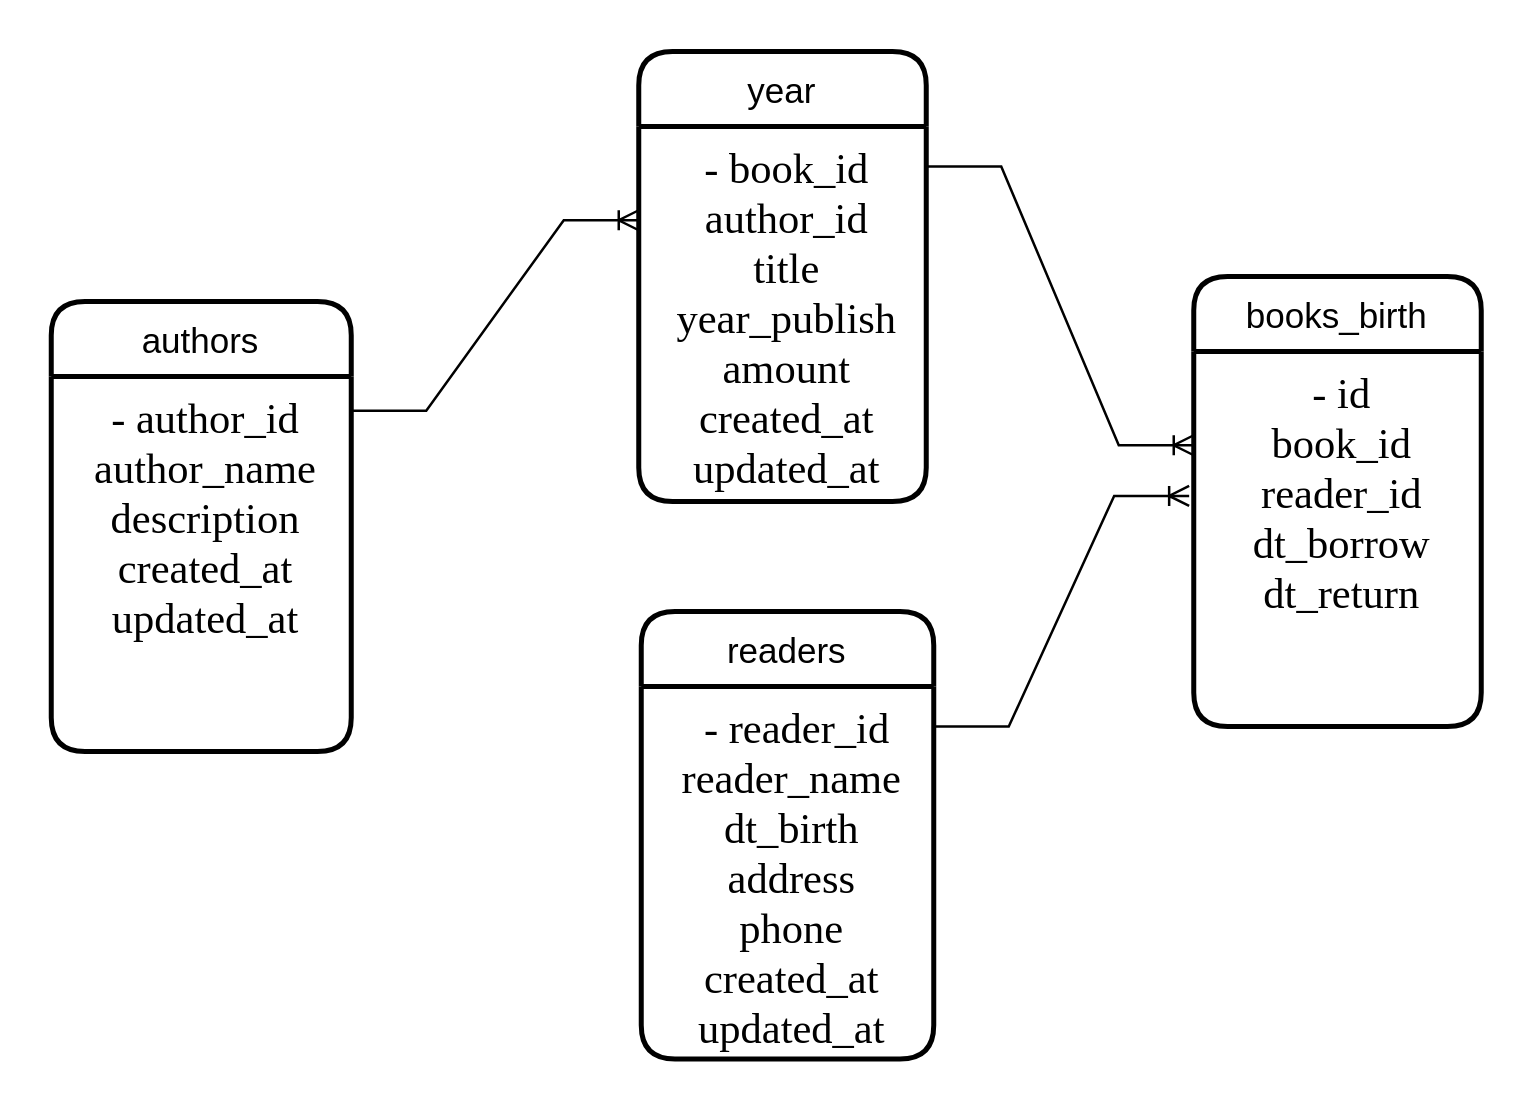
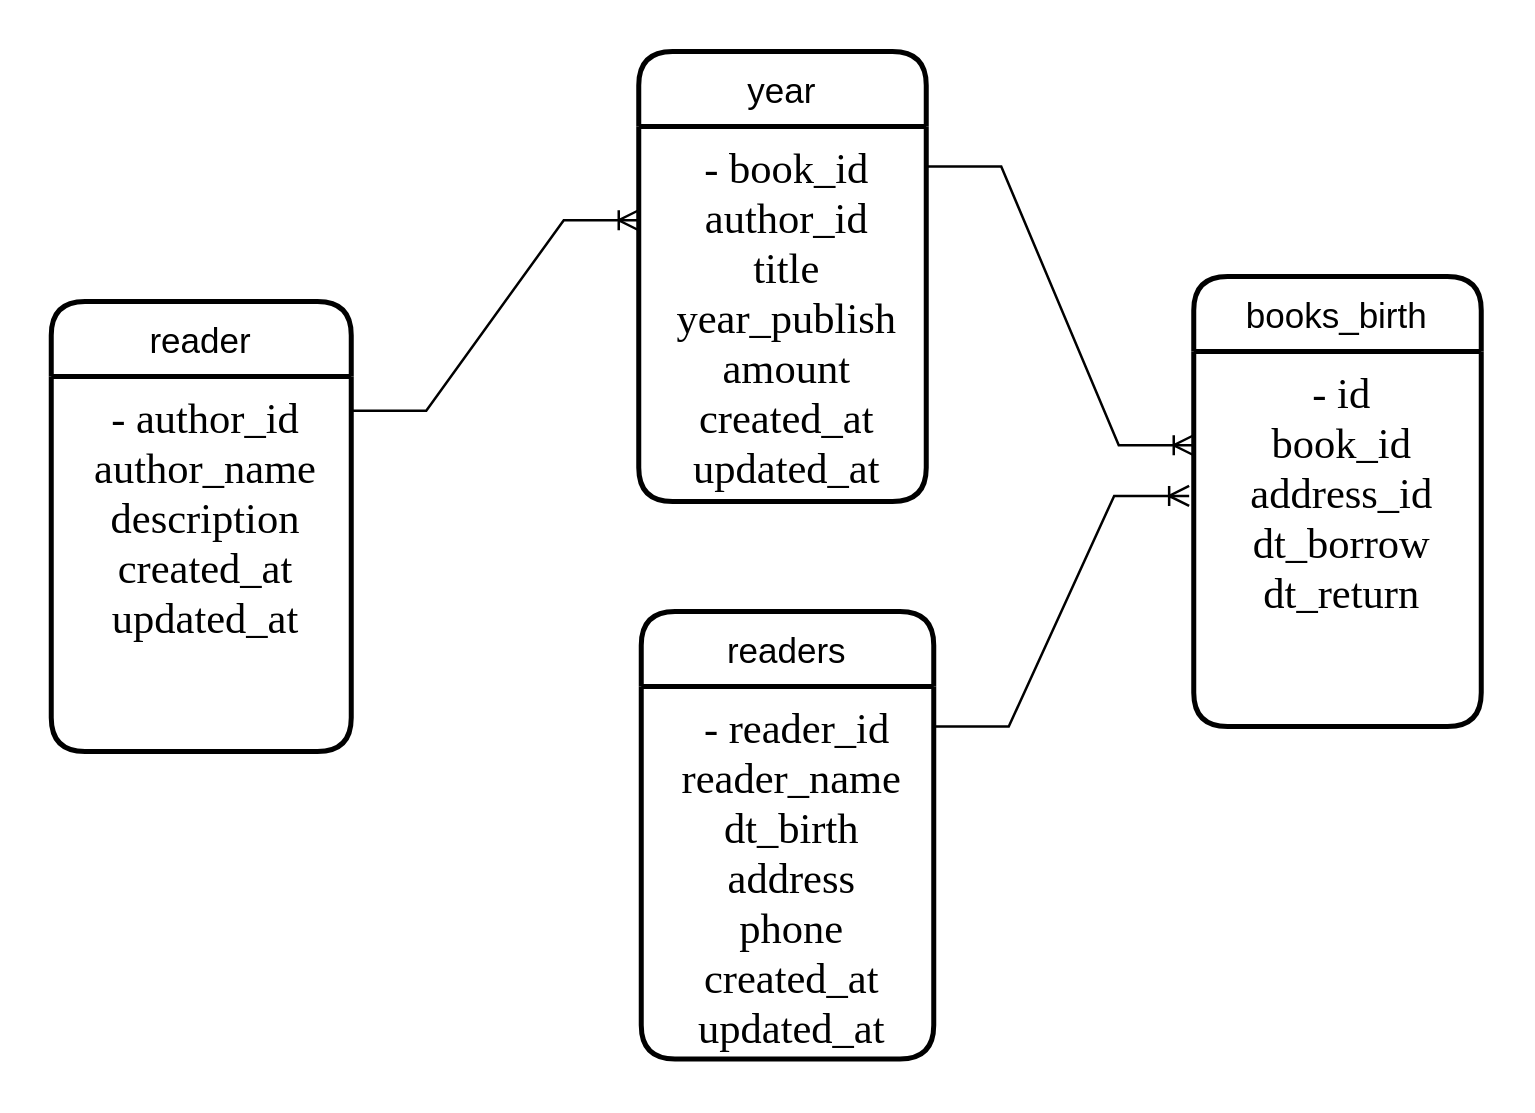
(200, 341) -> (200, 341)
(1341, 393) -> (1341, 393)
